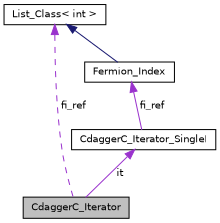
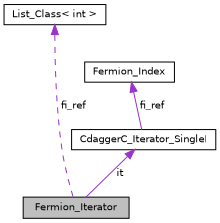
(96, 46) -> none
(76, 208) -> (76, 208)
